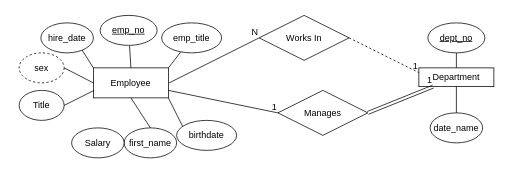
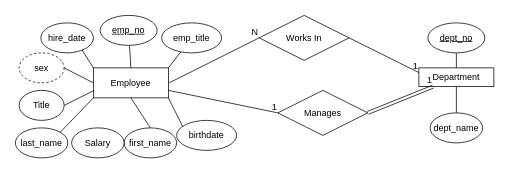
(384, 55) -> (384, 55)
none -> (77, 115)
(456, 128) -> (456, 128)
none -> (42, 143)
